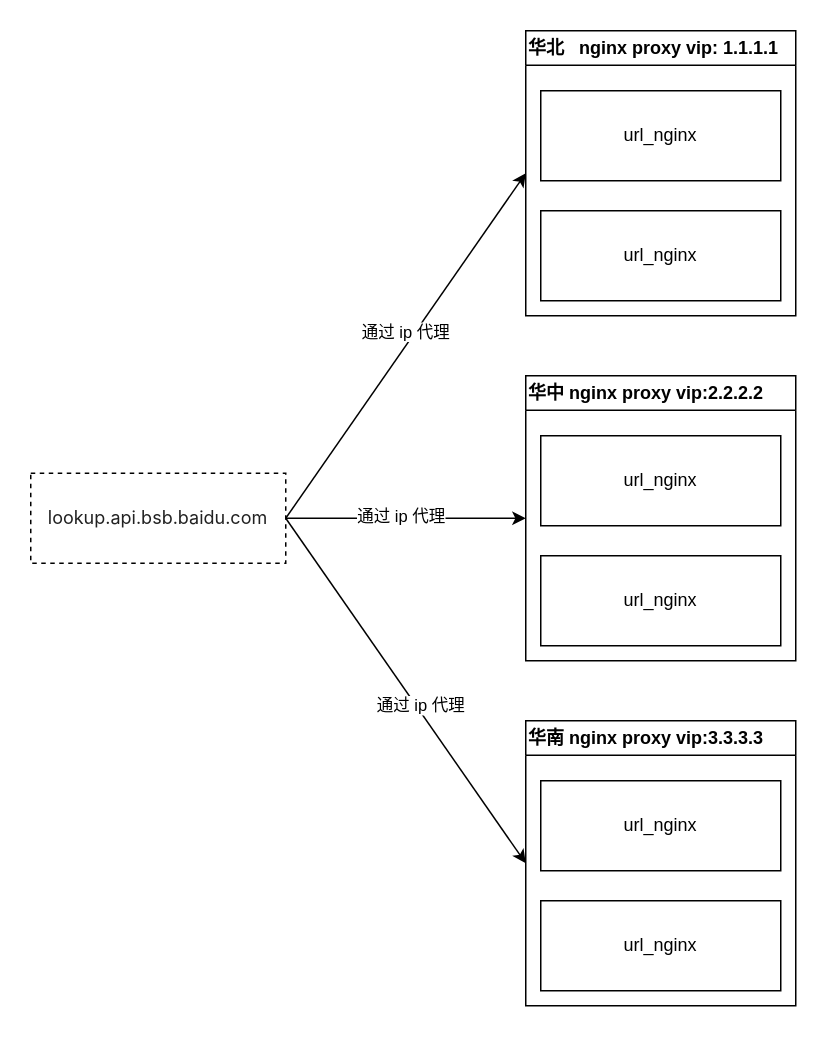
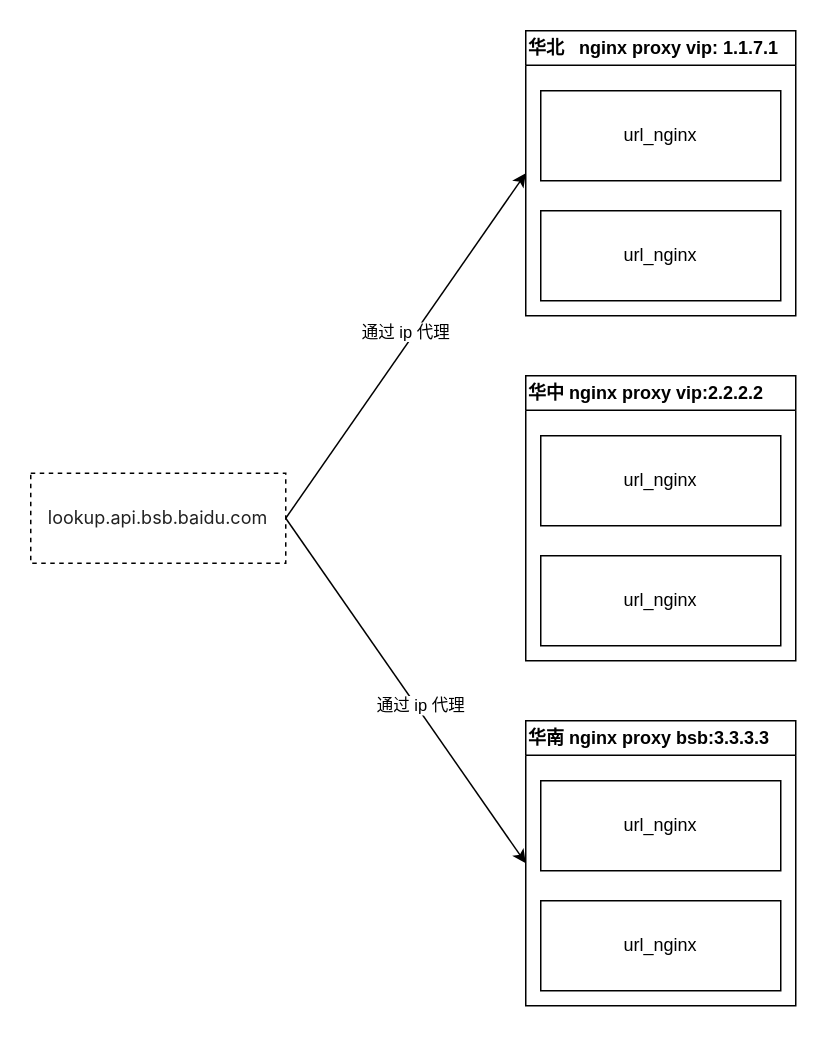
(659, 49) -> (659, 49)
(402, 518) -> none
(647, 739) -> (649, 739)
